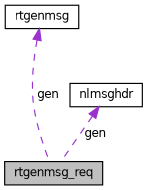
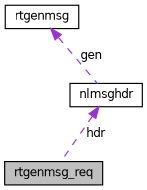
(33, 102) -> (78, 61)
(94, 134) -> (94, 134)
